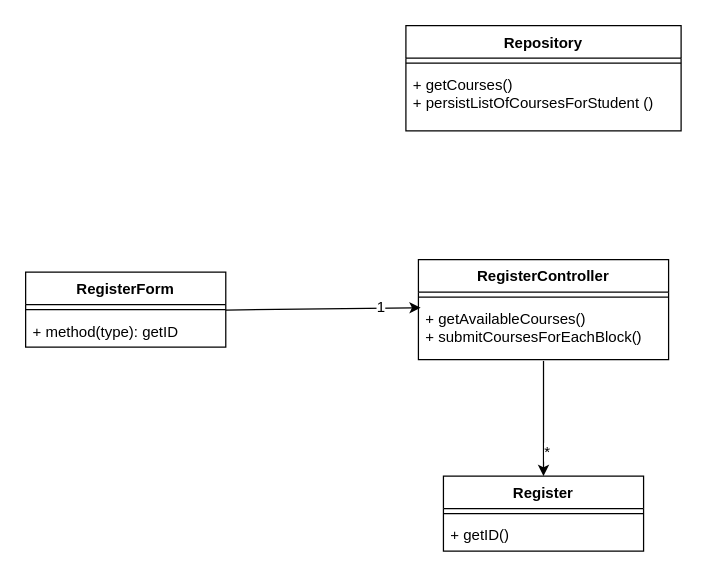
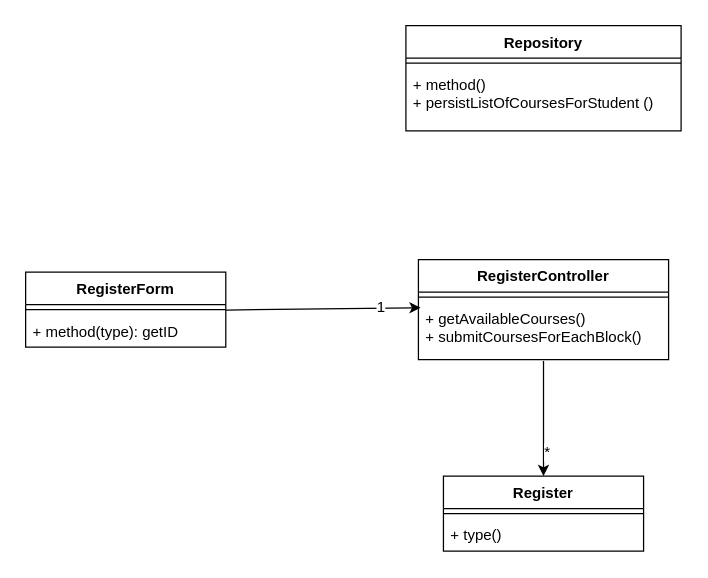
(469, 85) -> (453, 85)
(488, 535) -> (484, 535)
